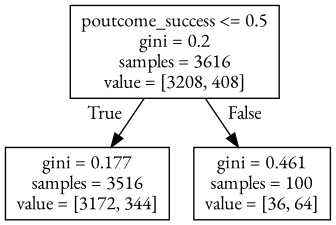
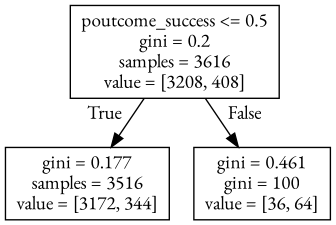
(262, 184) -> (262, 184)
